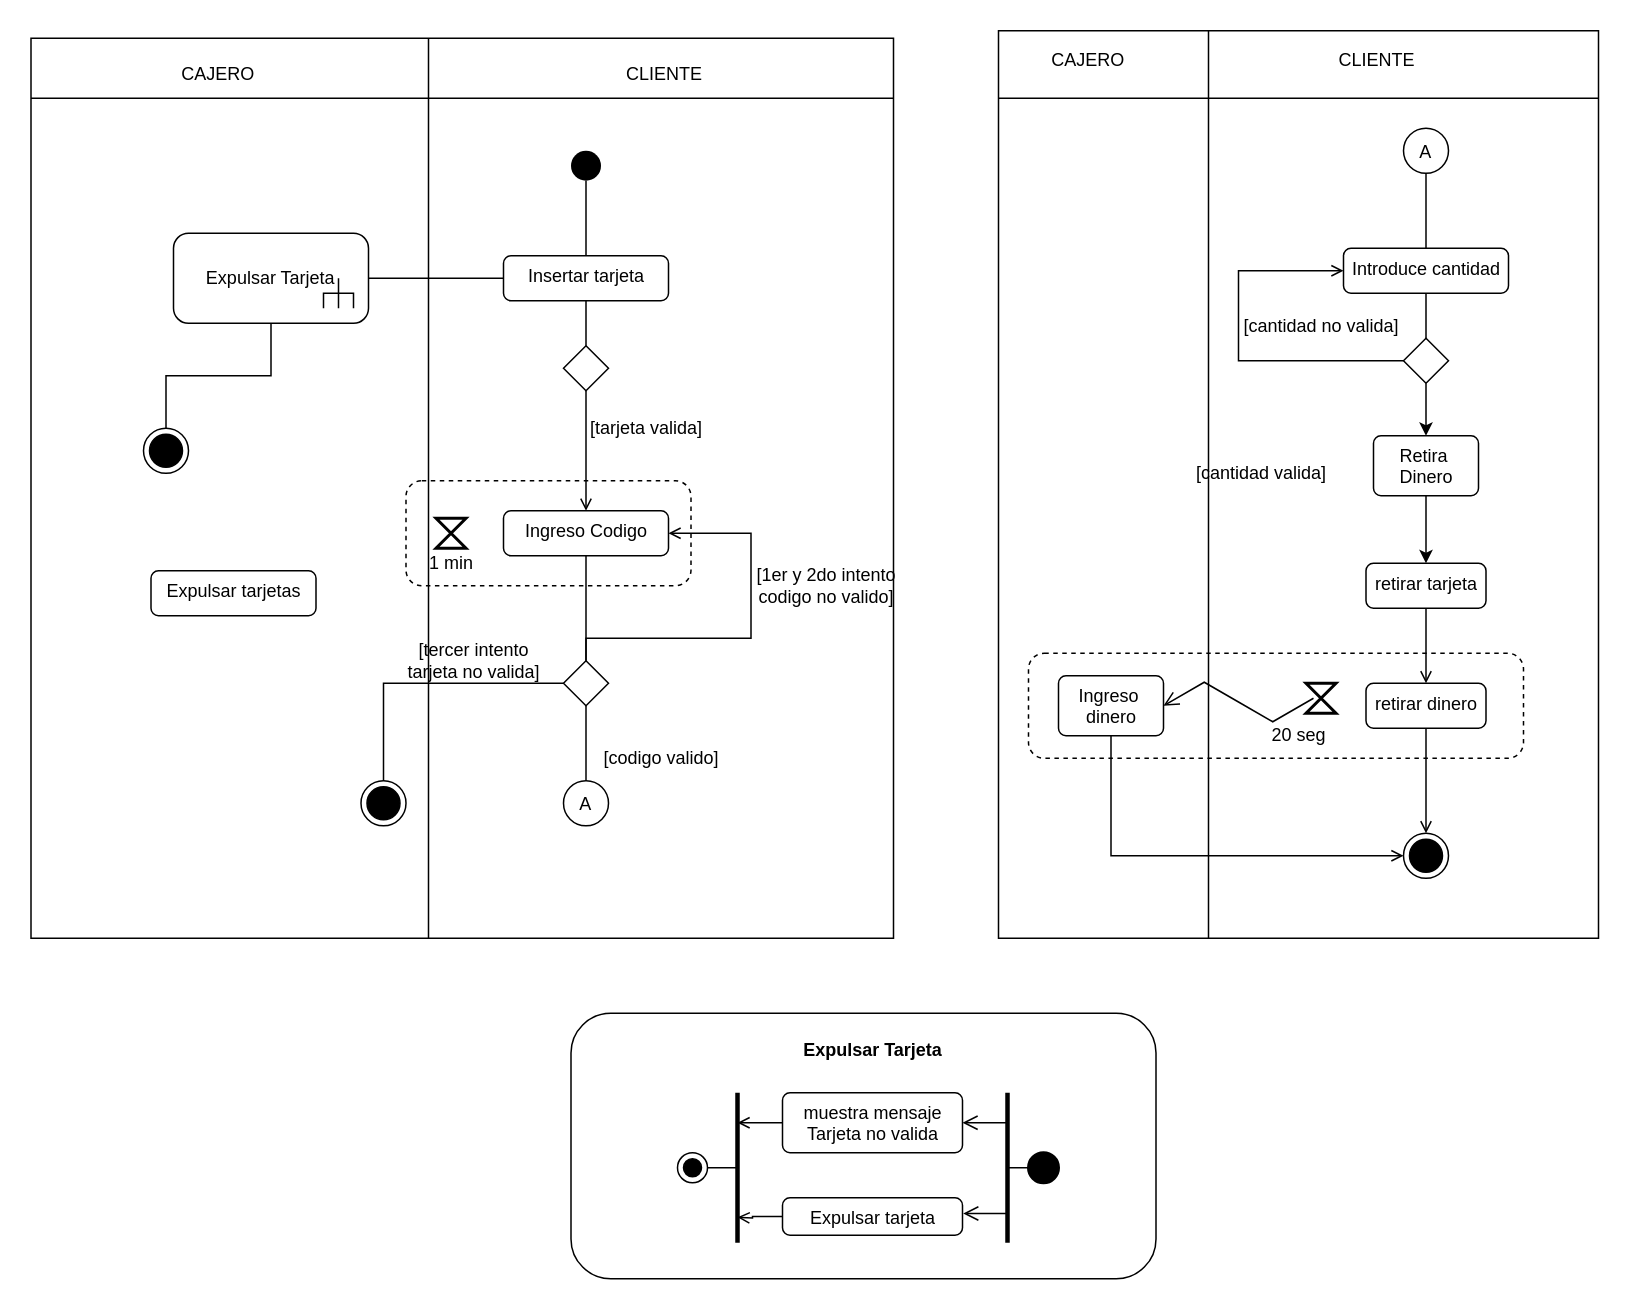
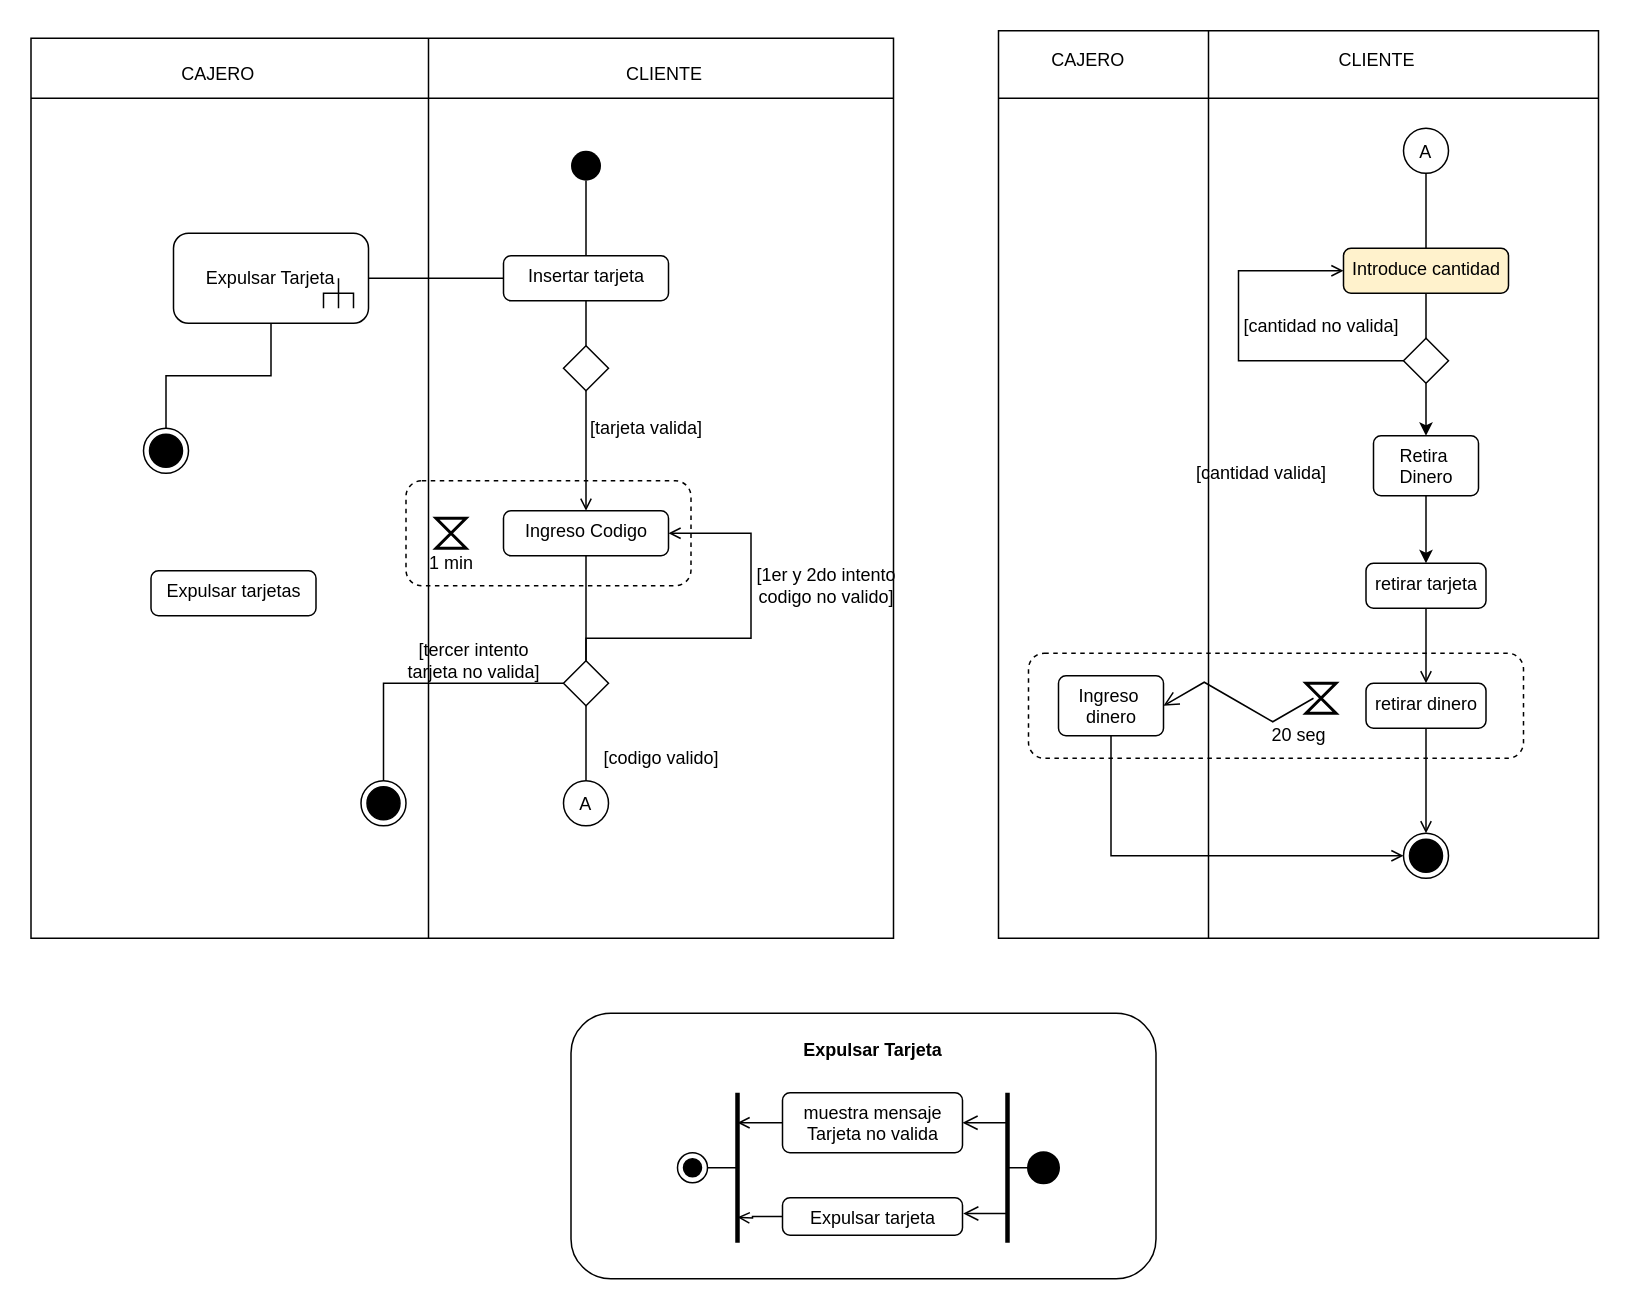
(1426, 271) -> (1426, 271)
